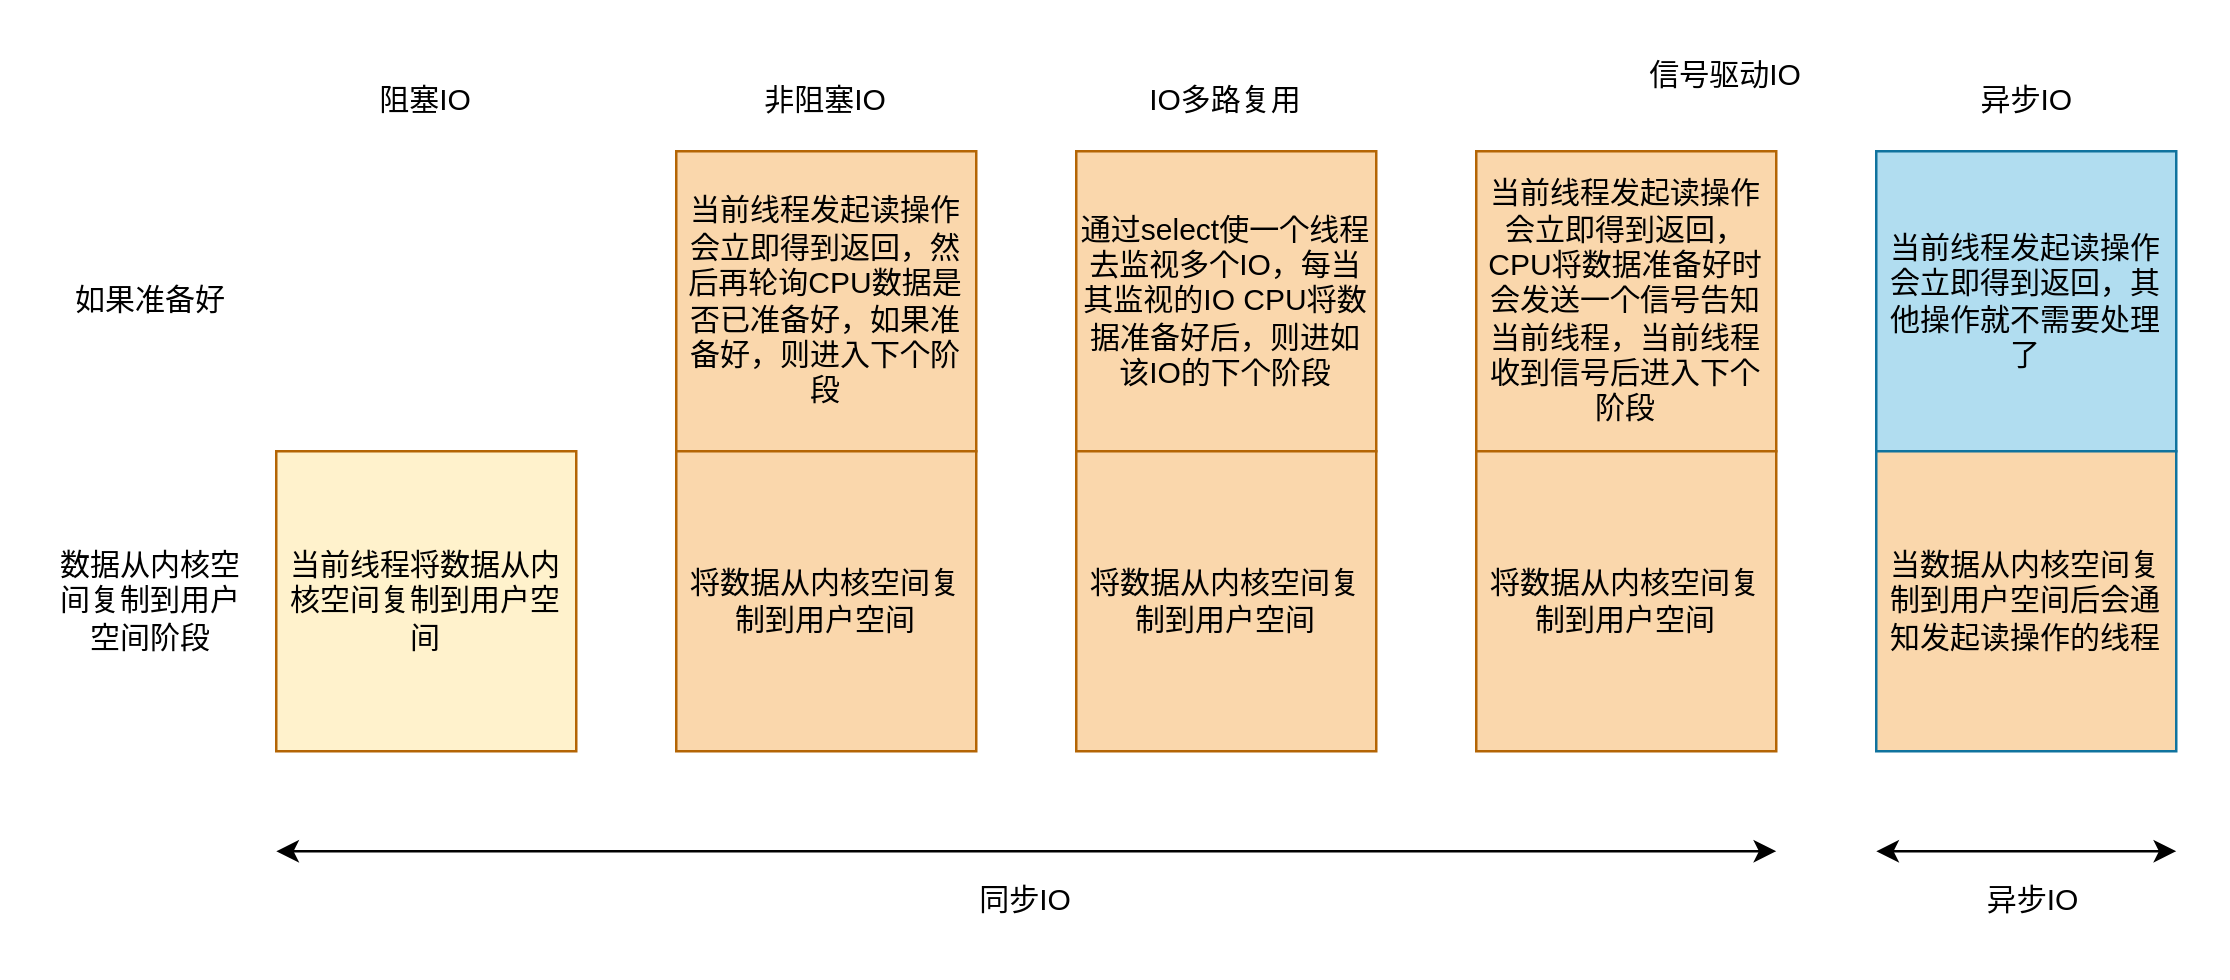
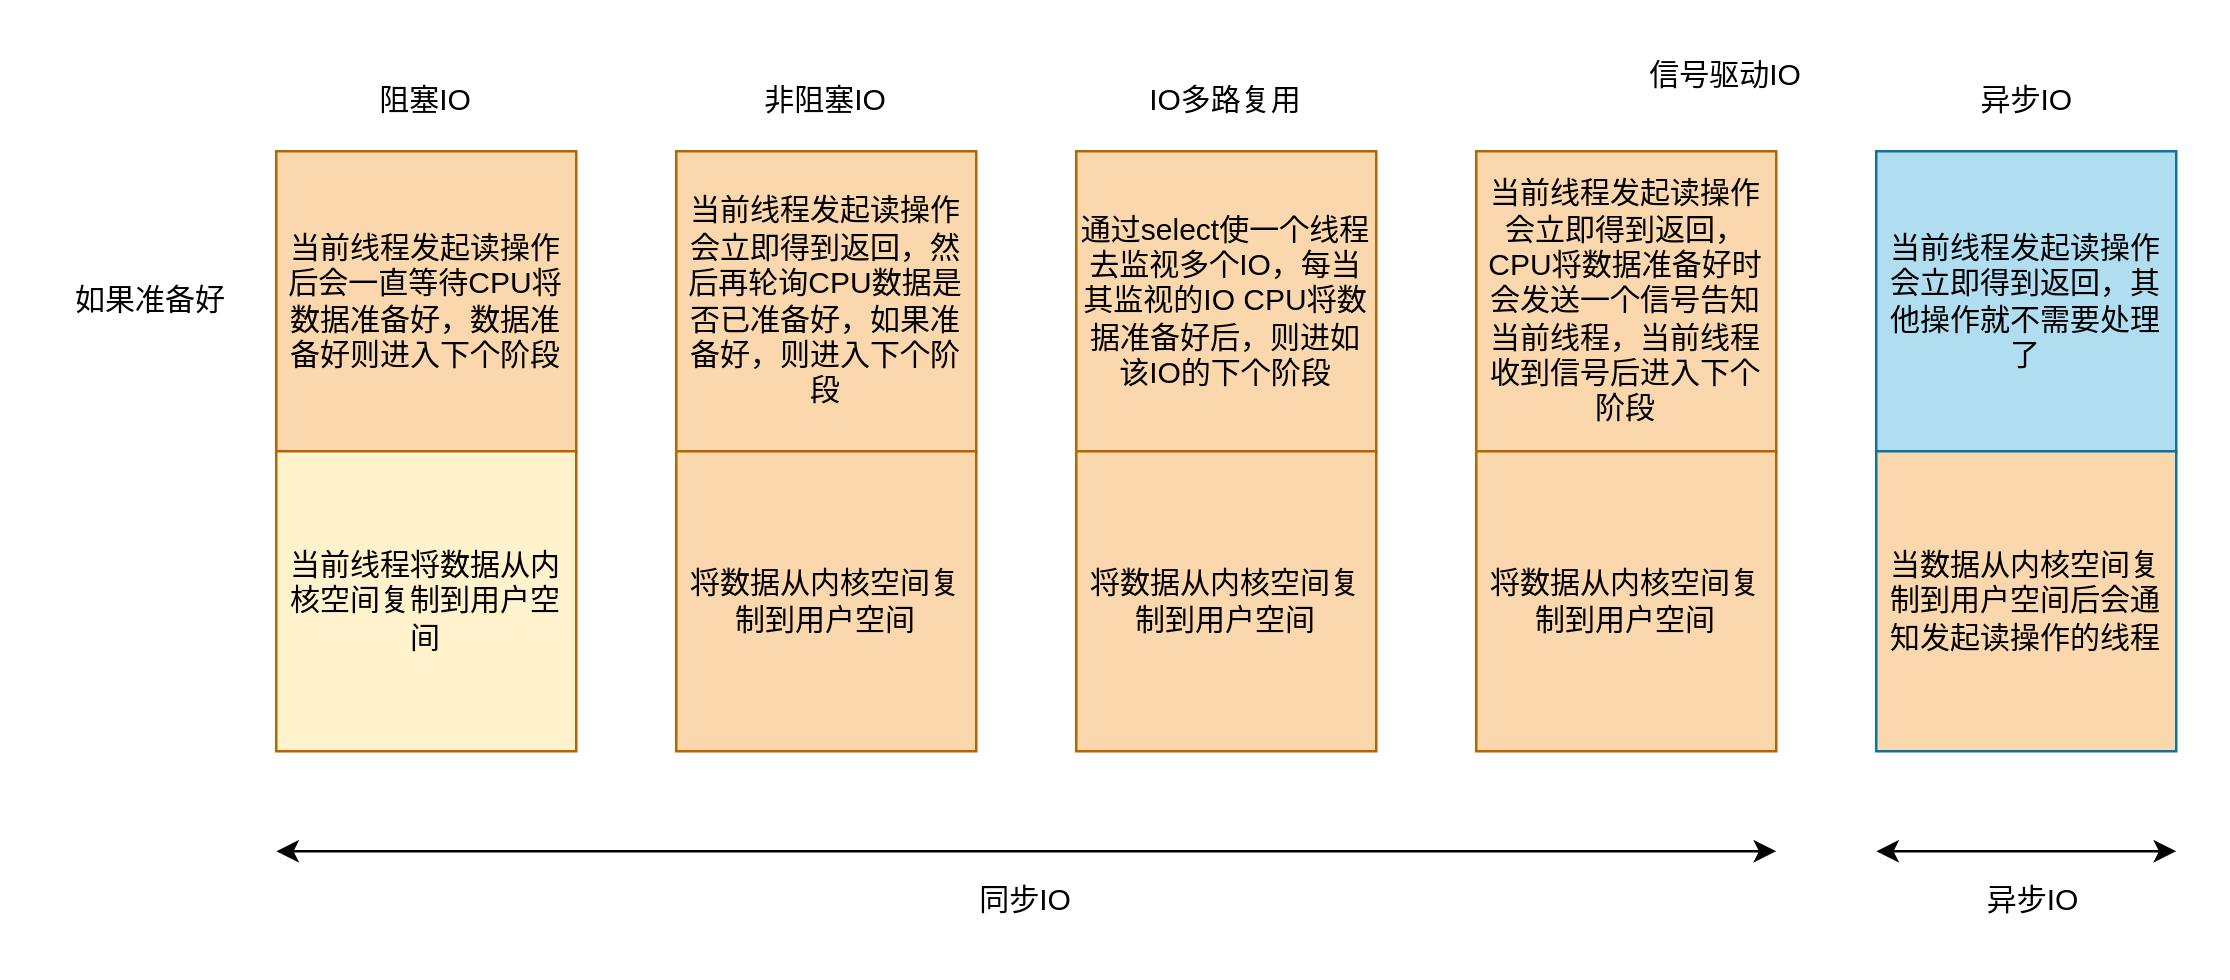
none -> (426, 301)
(151, 601) -> none
